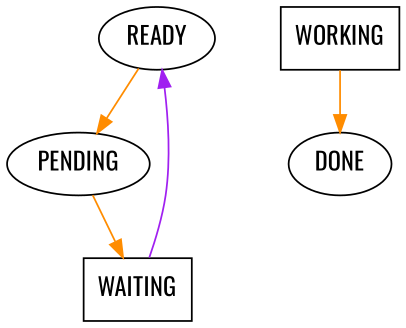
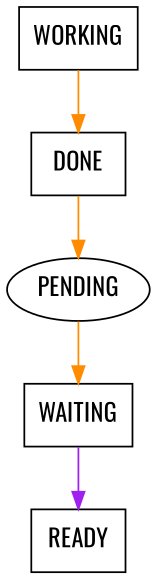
(157, 38) -> (78, 541)
(123, 93) -> (78, 218)
(340, 164) -> (78, 164)
